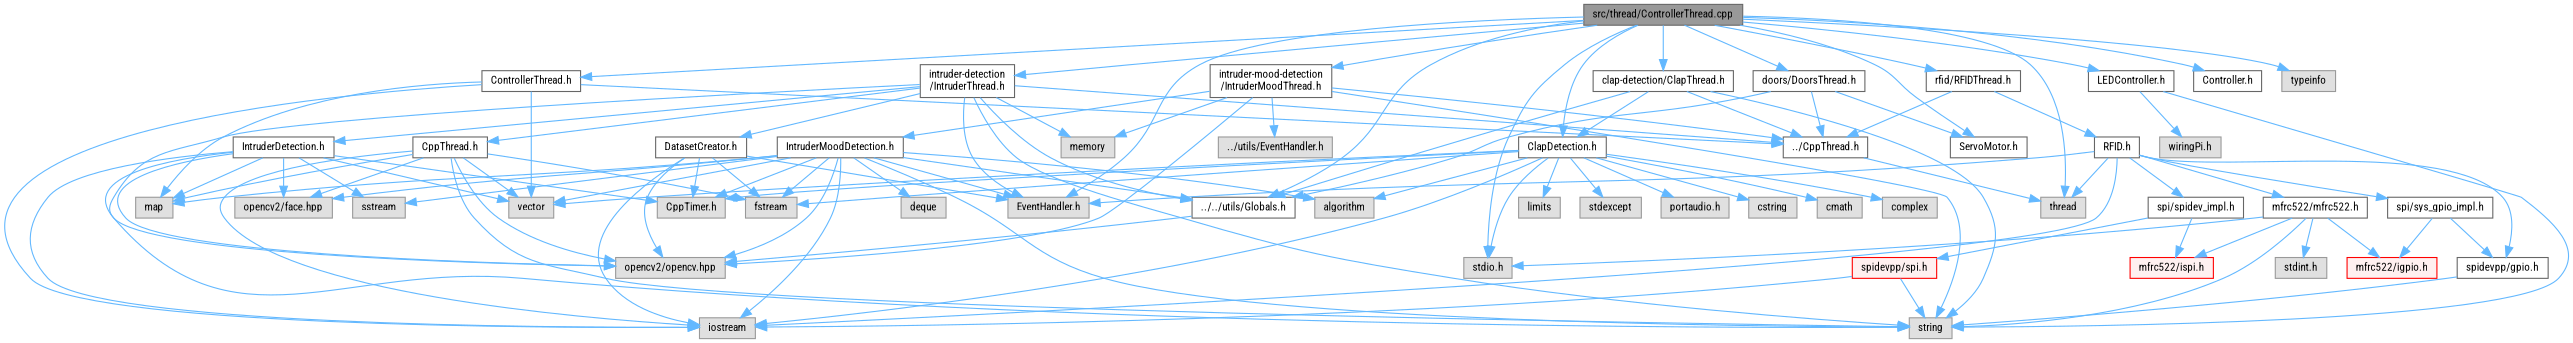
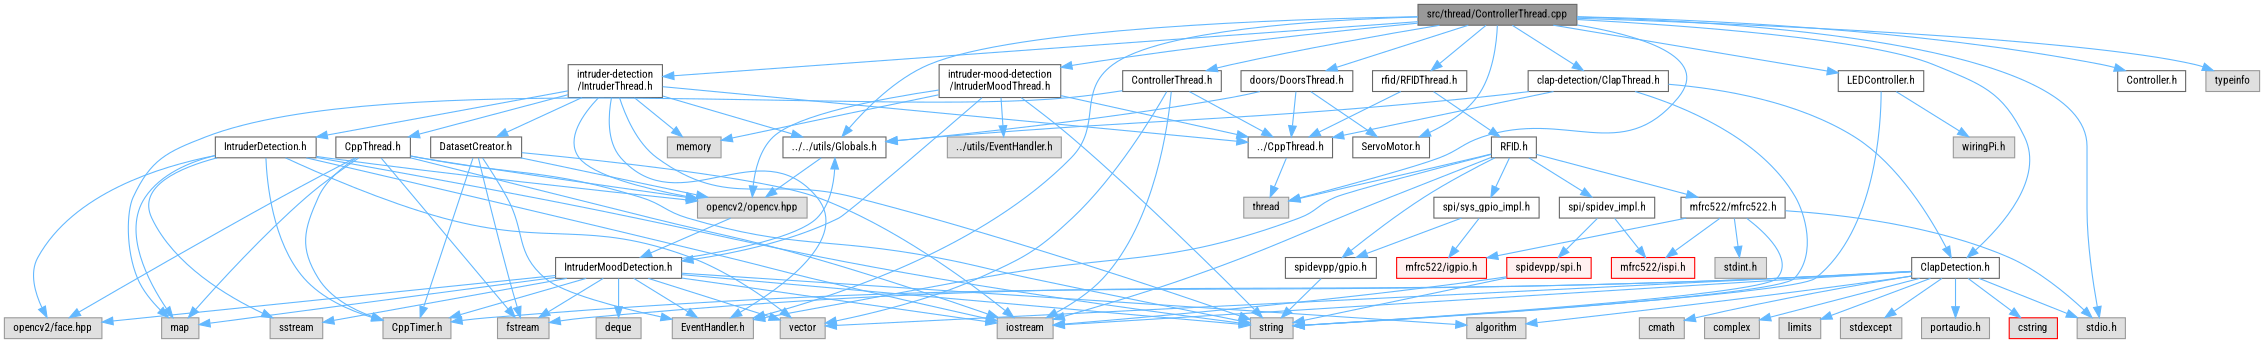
(479, 169) -> (306, 244)
(1773, 208) -> (2033, 328)
(802, 222) -> (689, 236)
